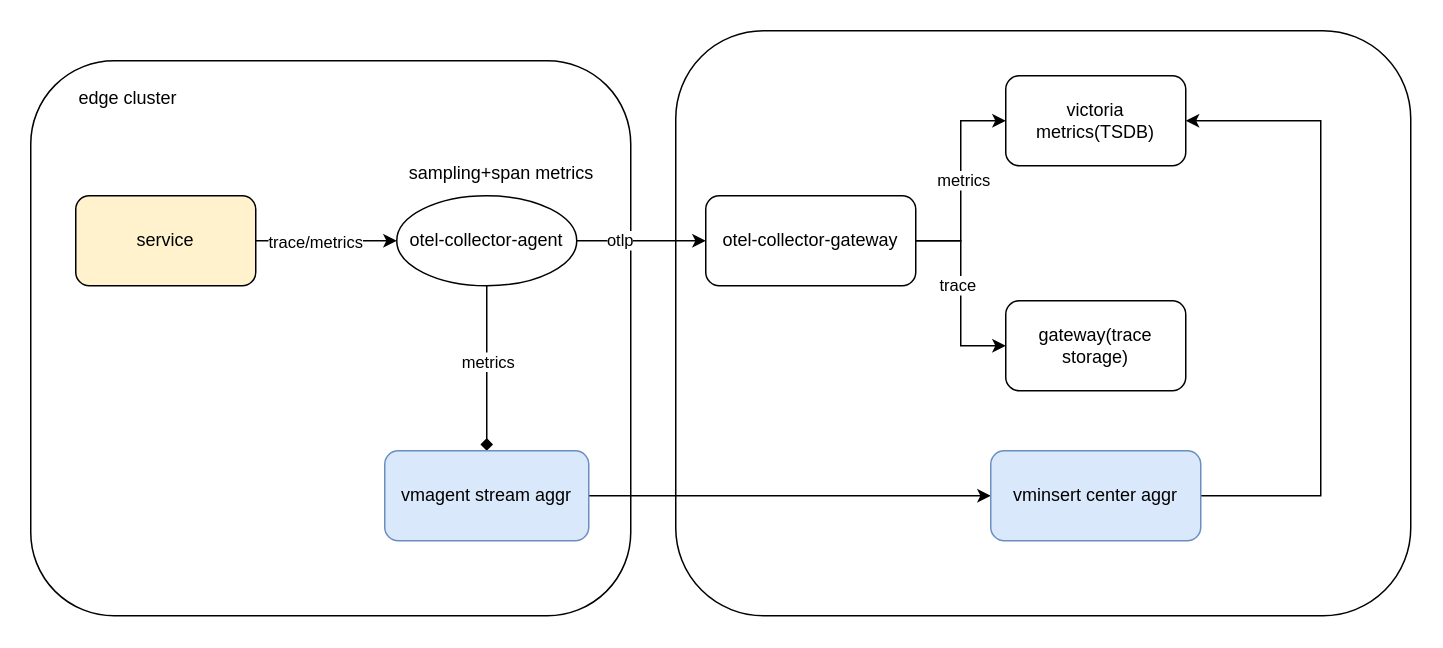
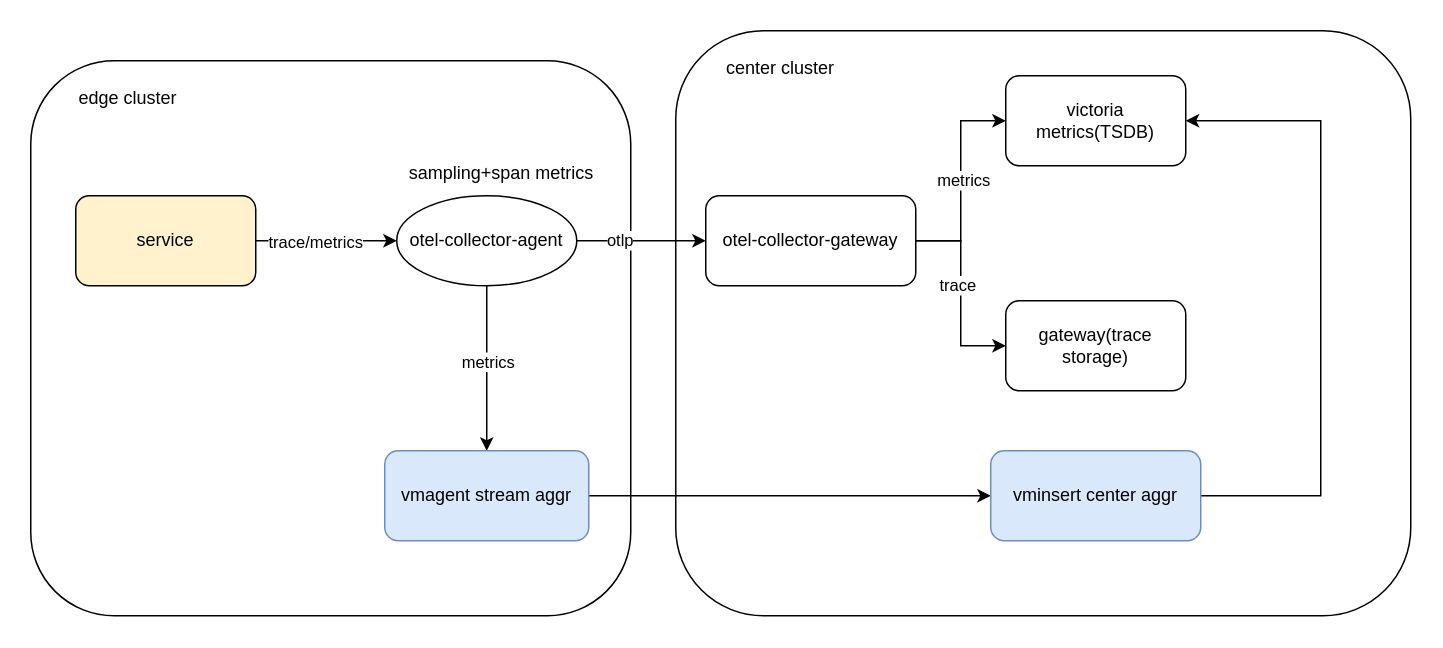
none -> (781, 68)
(487, 438) -> (487, 439)
